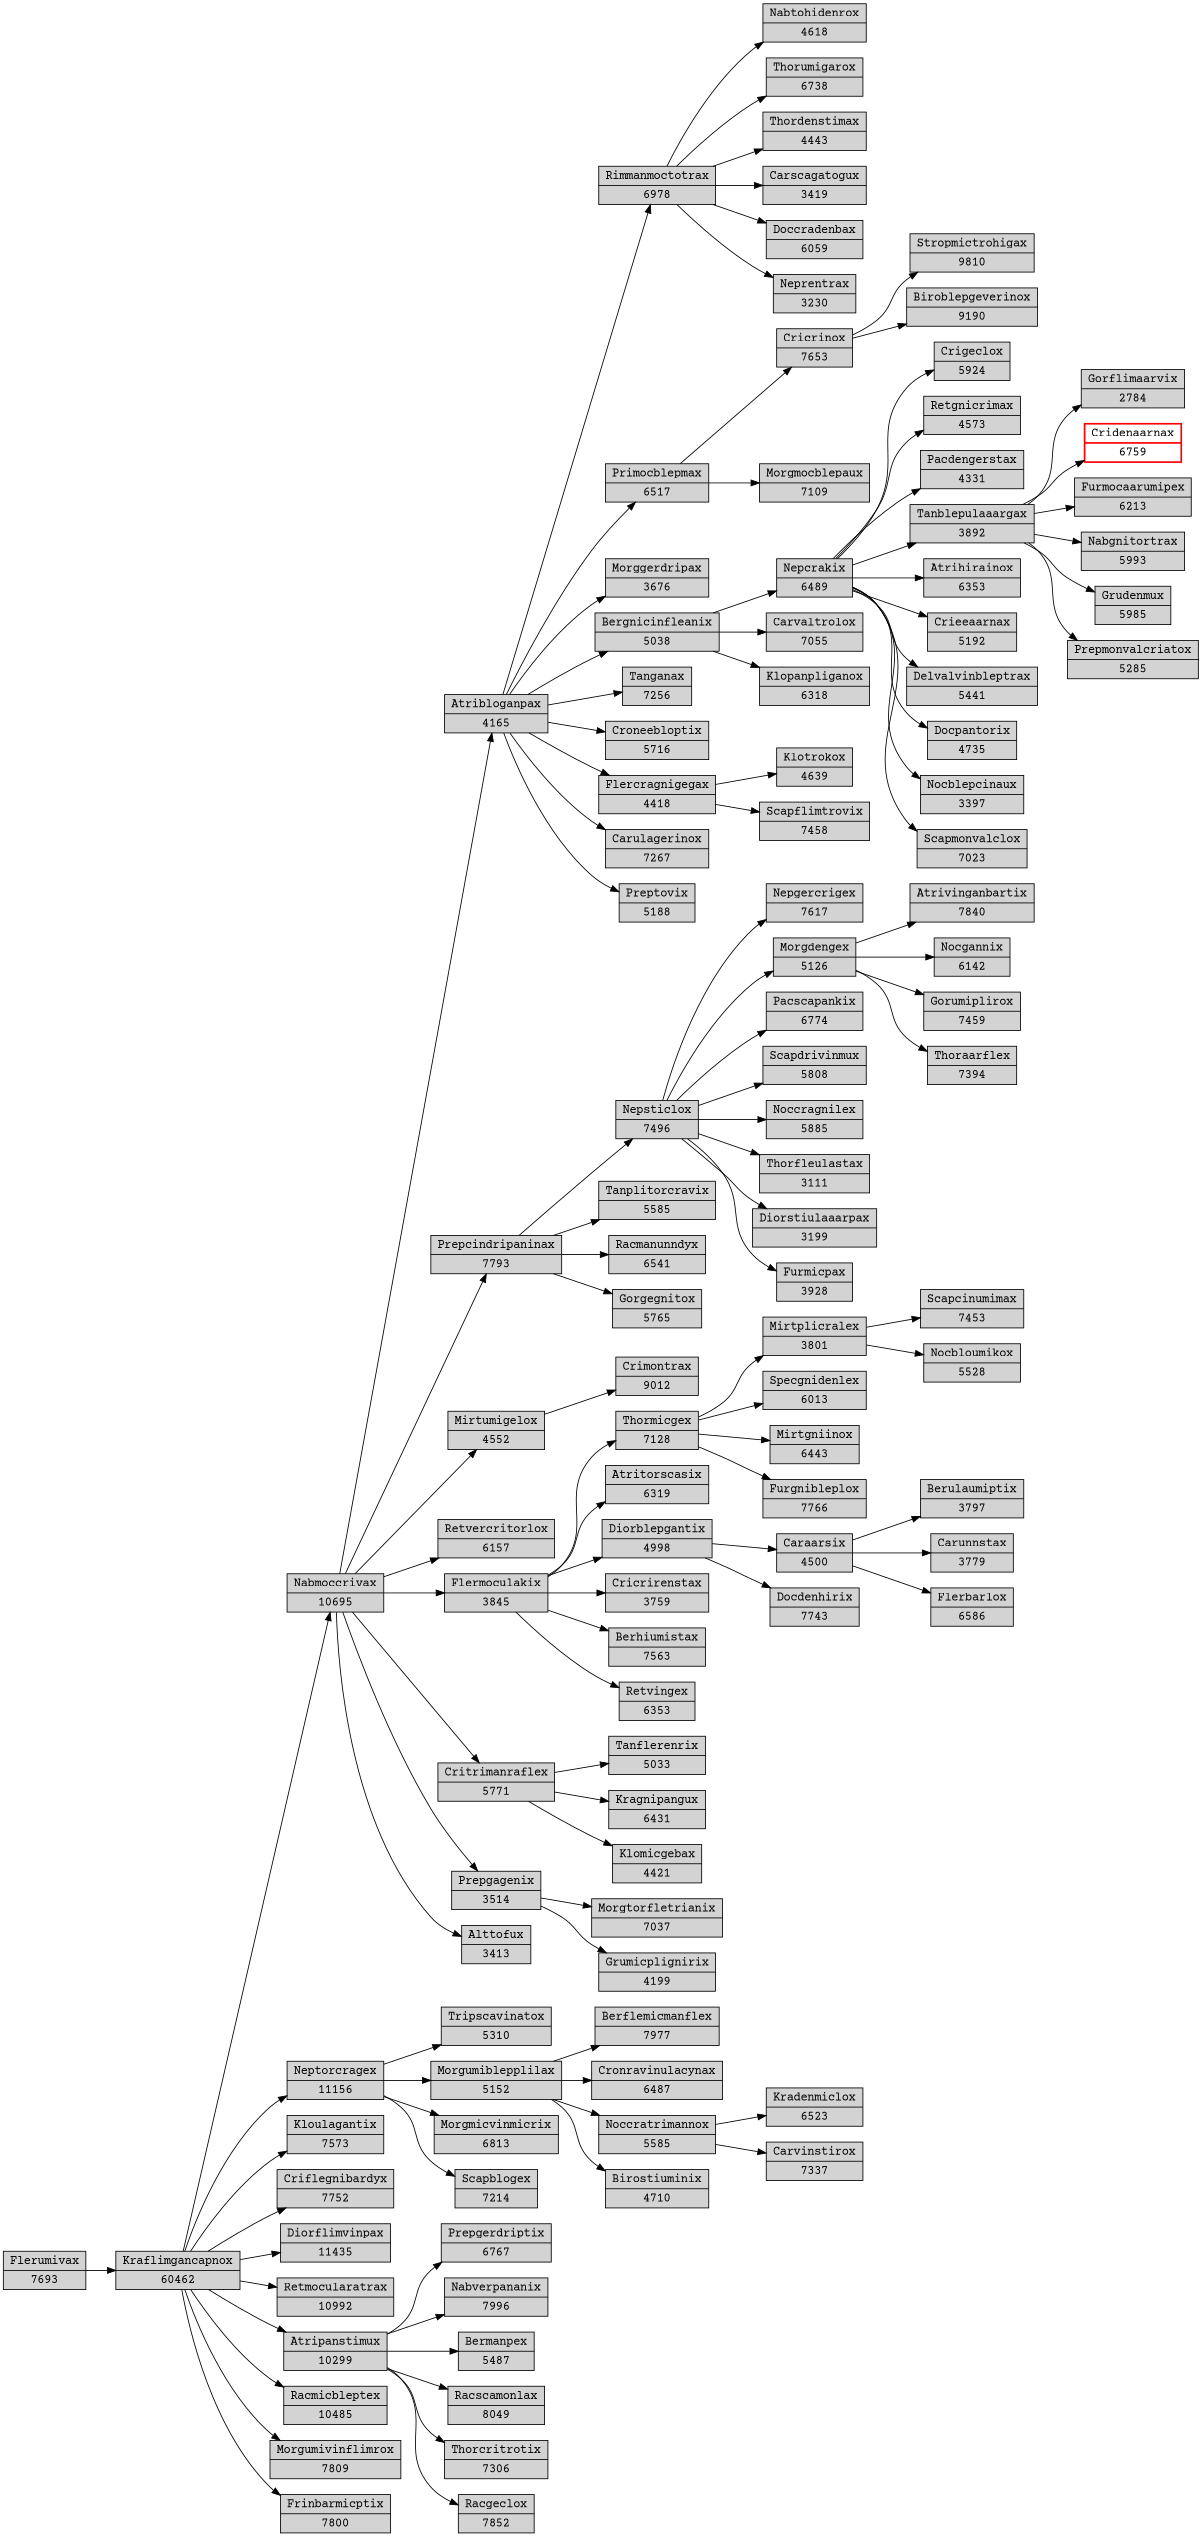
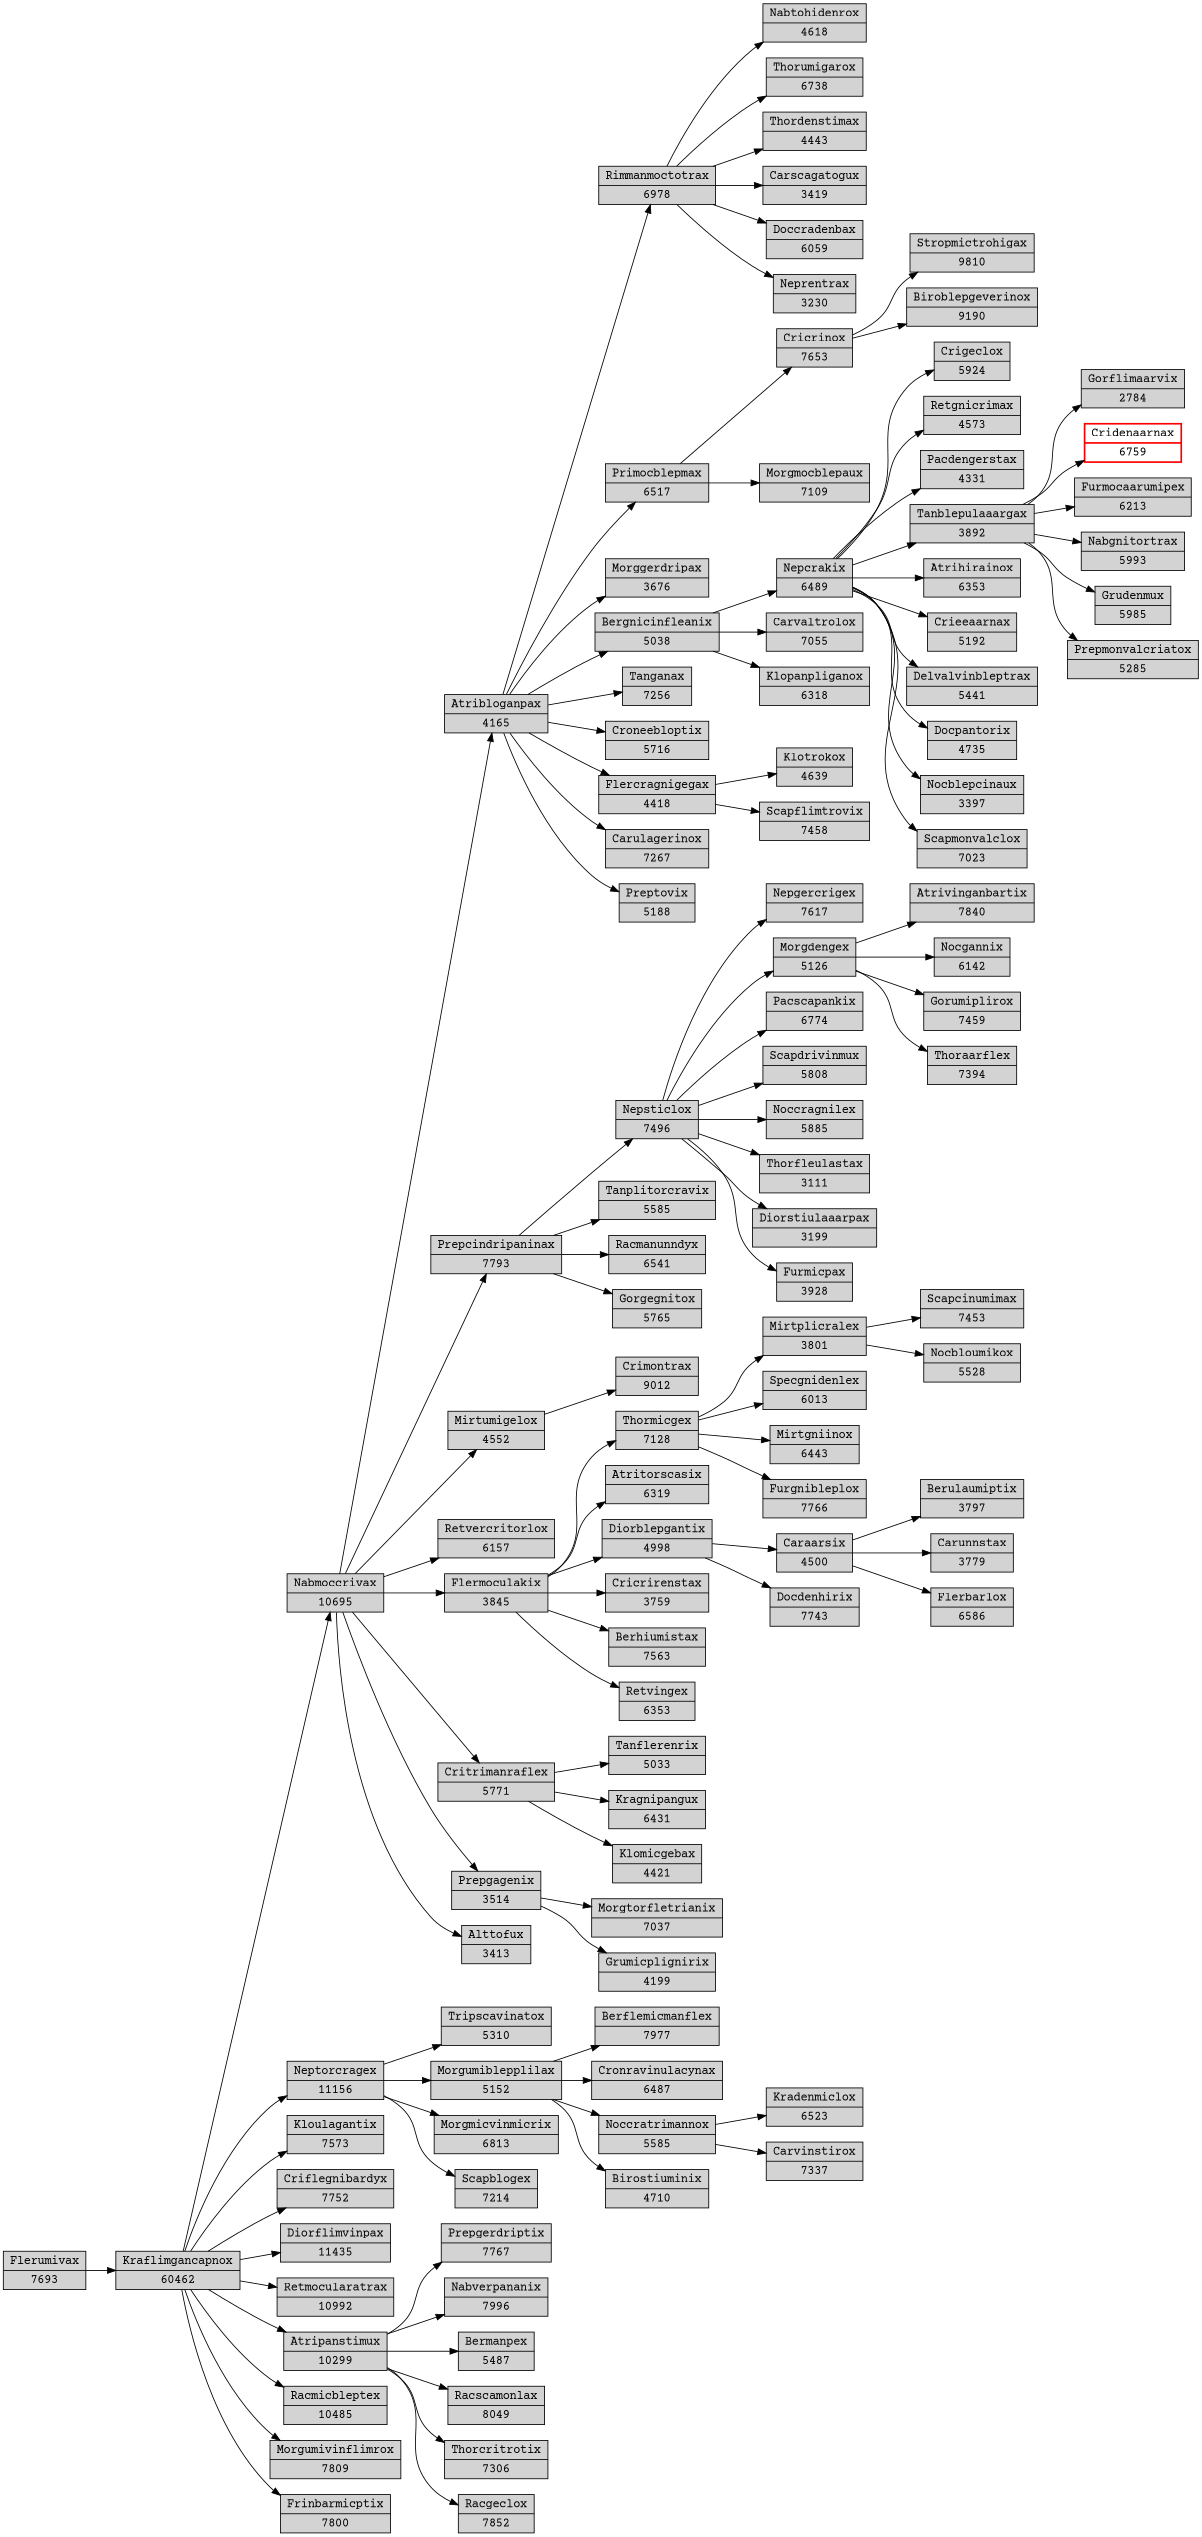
(496, 2252) -> (496, 2252)
